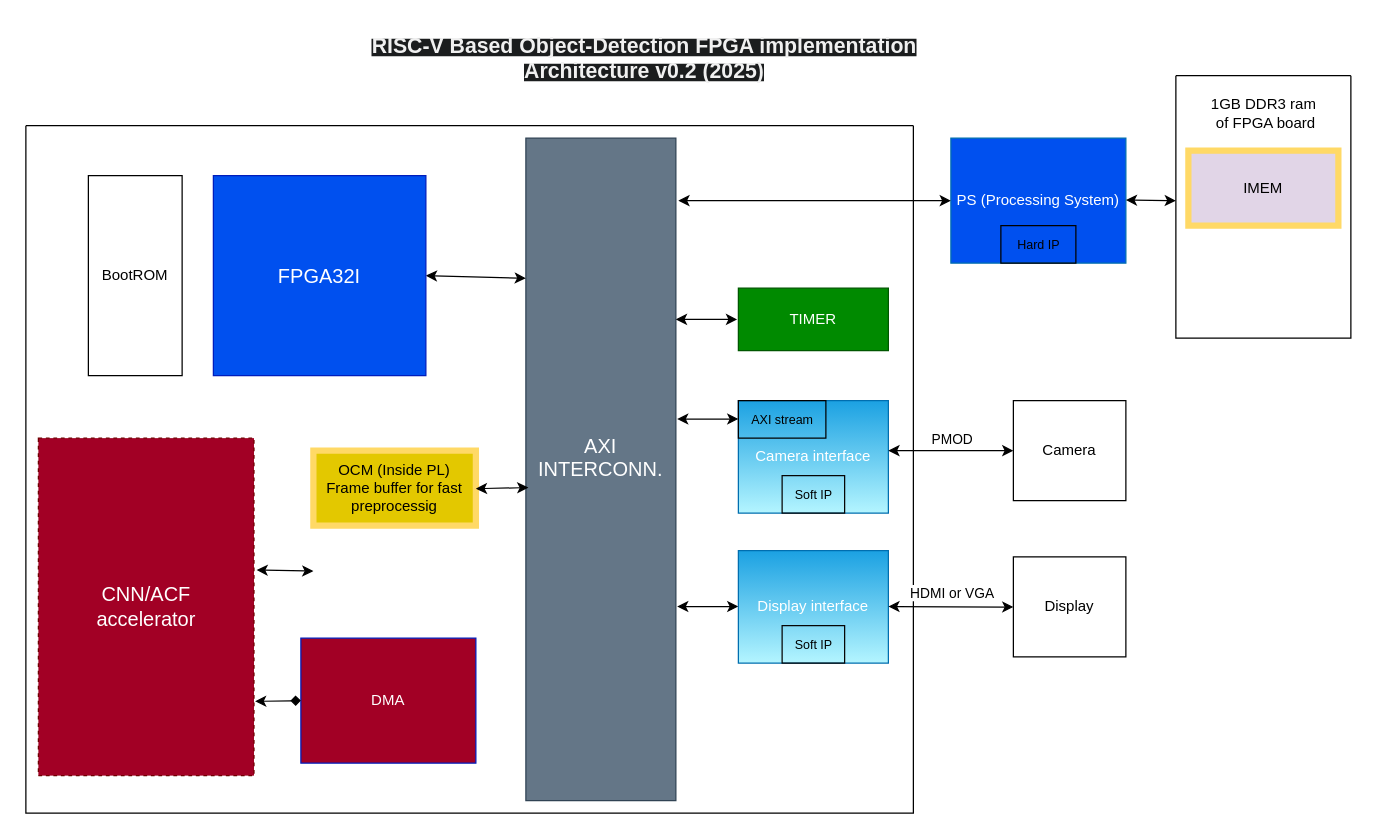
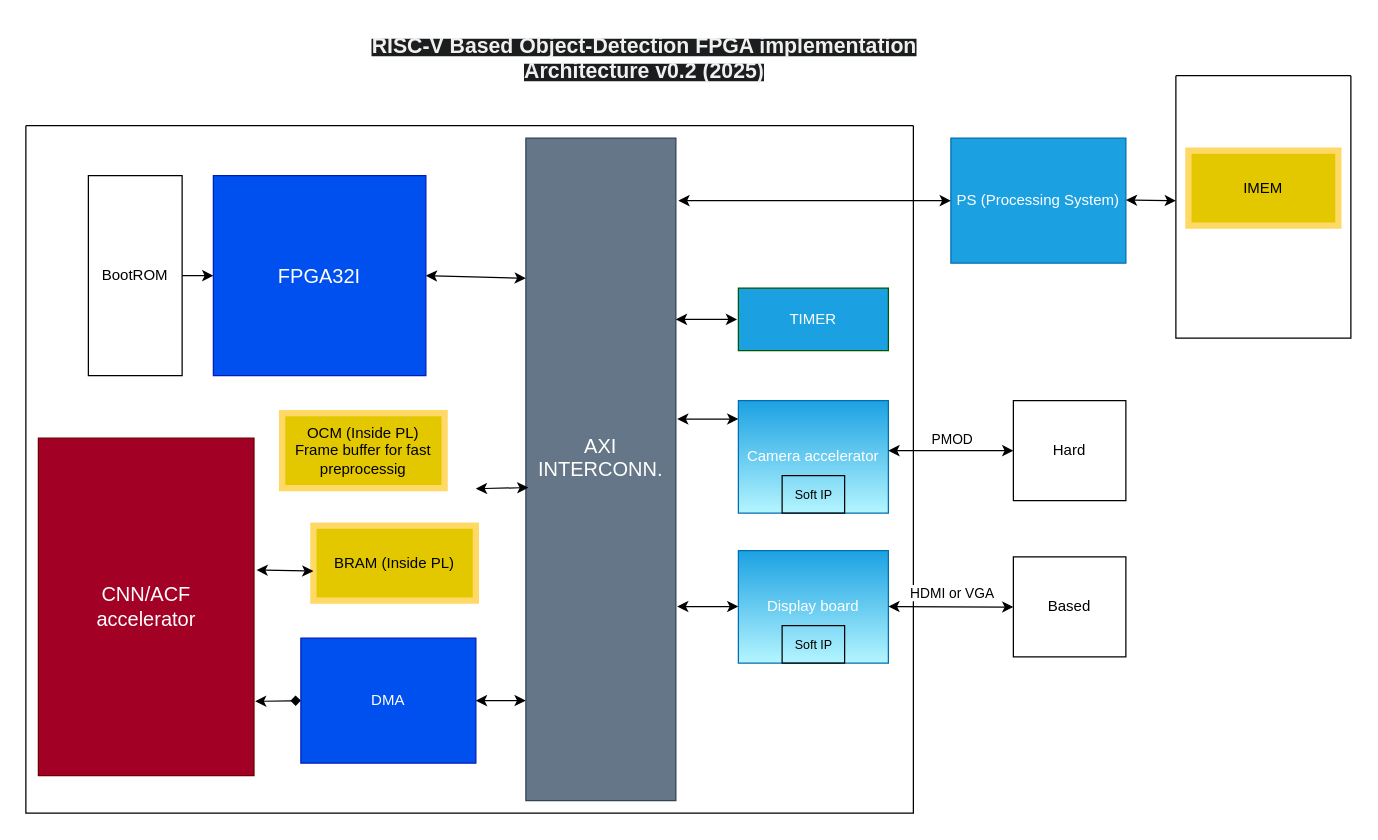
(1263, 113) -> none
(1263, 188) -> (1263, 188)
(1038, 201) -> (1038, 201)
(1038, 244) -> none
none -> (202, 276)
(813, 319) -> (813, 319)
(782, 419) -> none
(1069, 451) -> (1069, 451)
(813, 457) -> (813, 457)
(394, 488) -> (363, 451)
none -> (394, 563)
(146, 607) -> (146, 607)
(813, 607) -> (813, 607)
(1069, 607) -> (1069, 607)
(388, 701) -> (388, 701)
none -> (500, 701)
